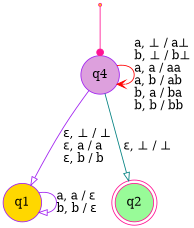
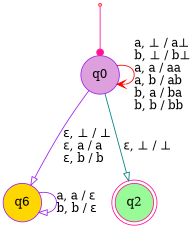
(100, 75) -> (100, 75)
(22, 203) -> (22, 203)
